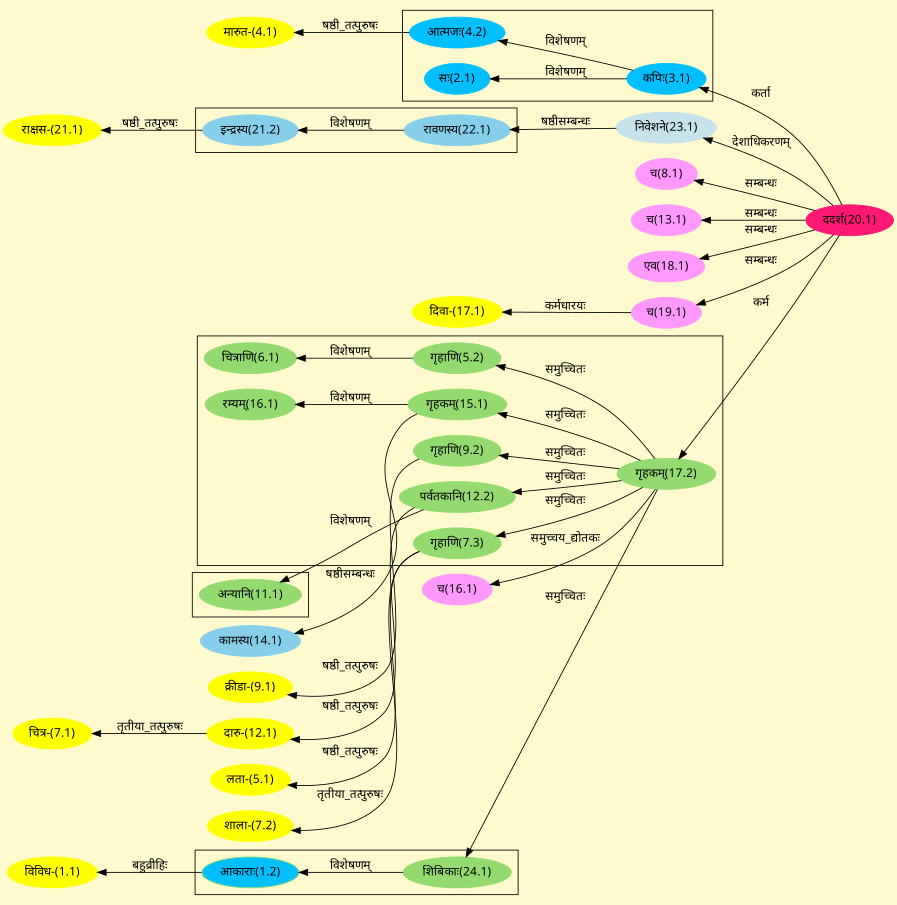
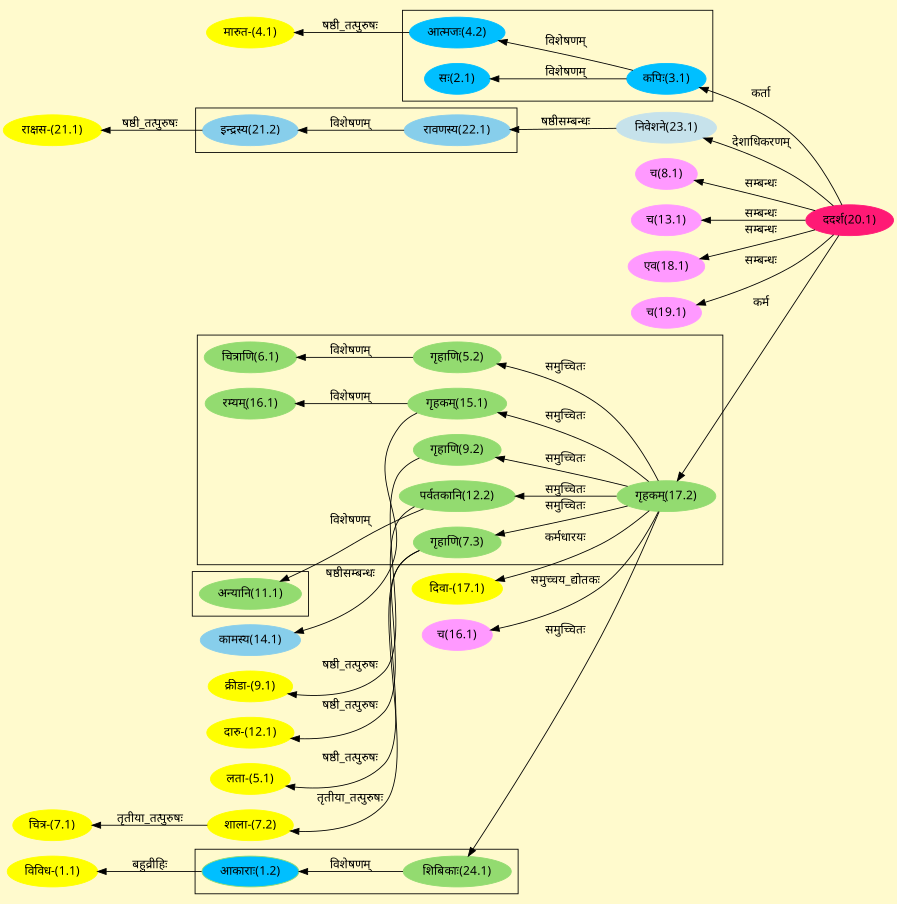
(571, 312) -> (581, 553)
(154, 734) -> (154, 825)
